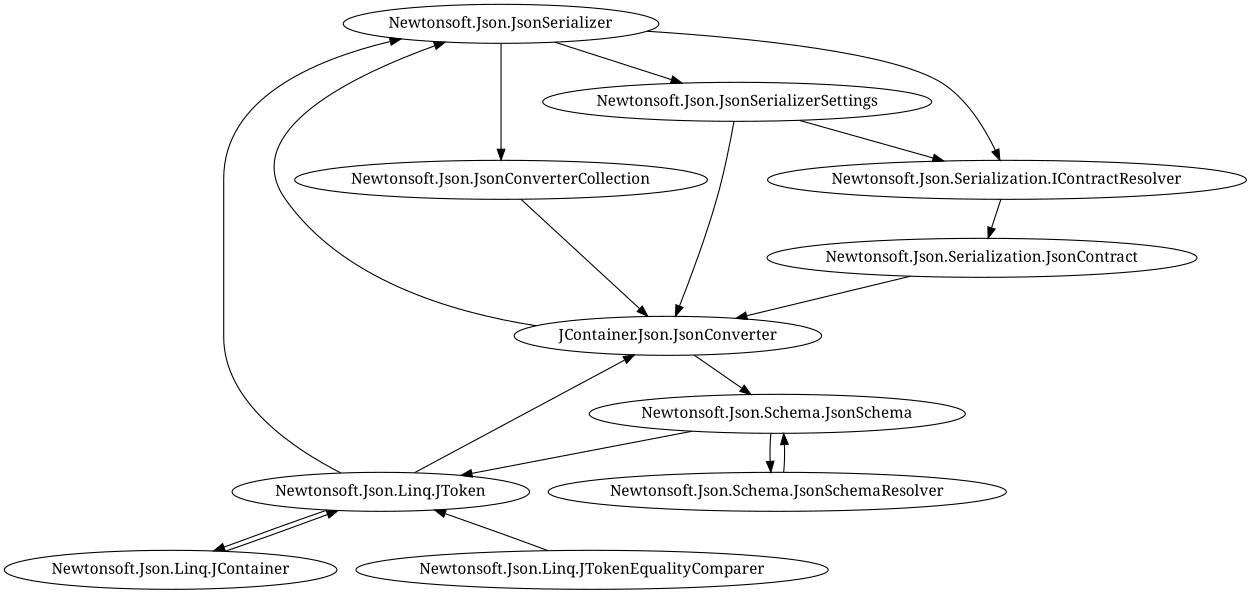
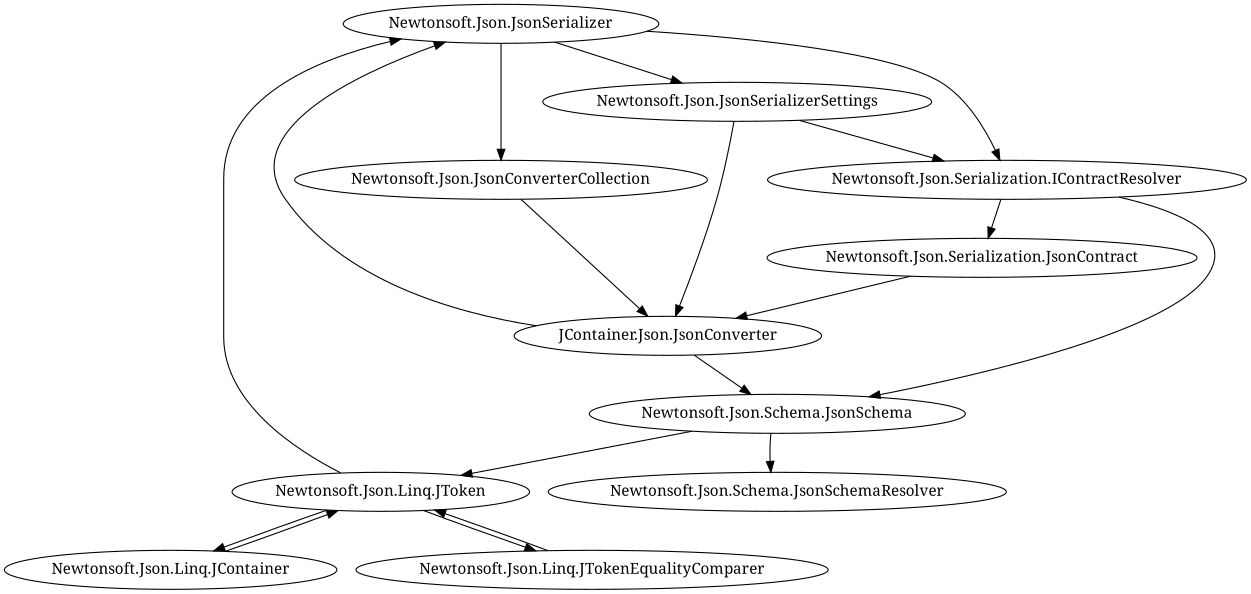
(520, 416) -> (475, 529)
(785, 458) -> (1118, 331)
